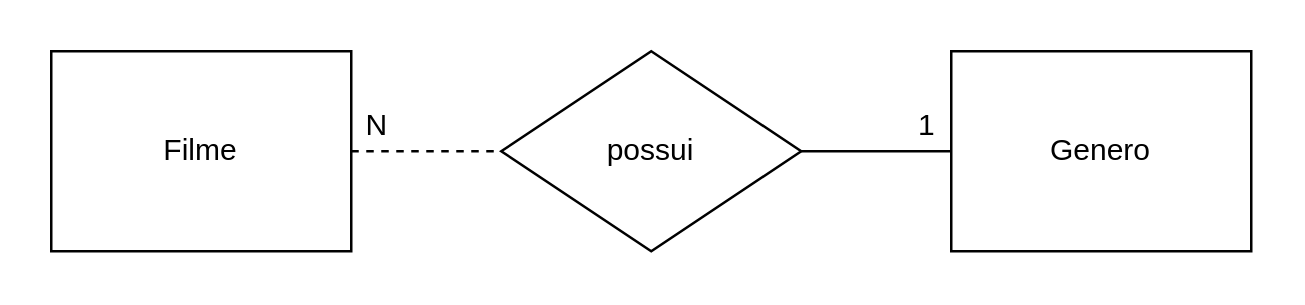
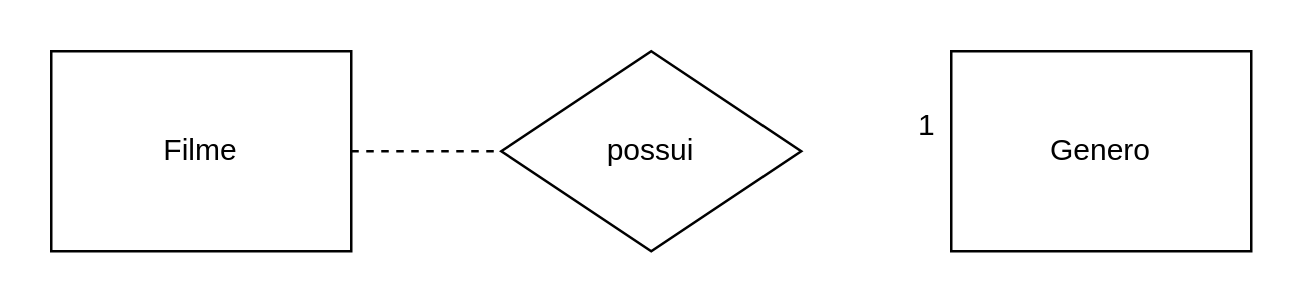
(376, 126) -> none
(876, 151) -> none
